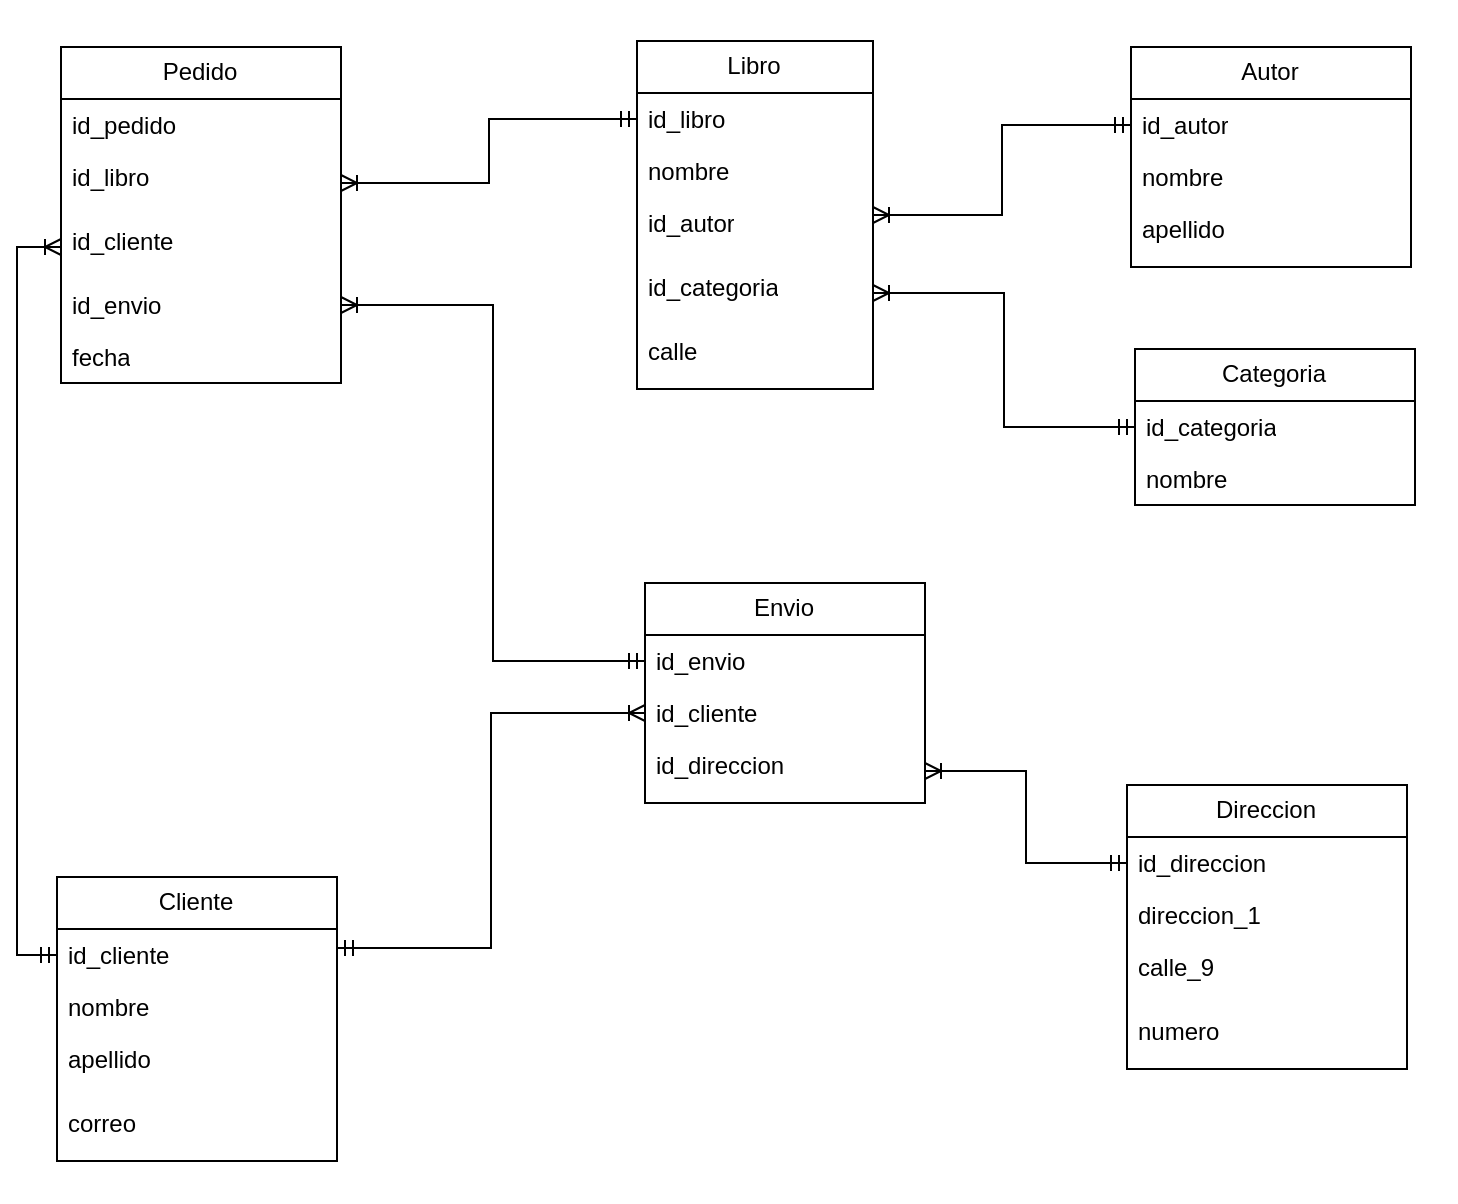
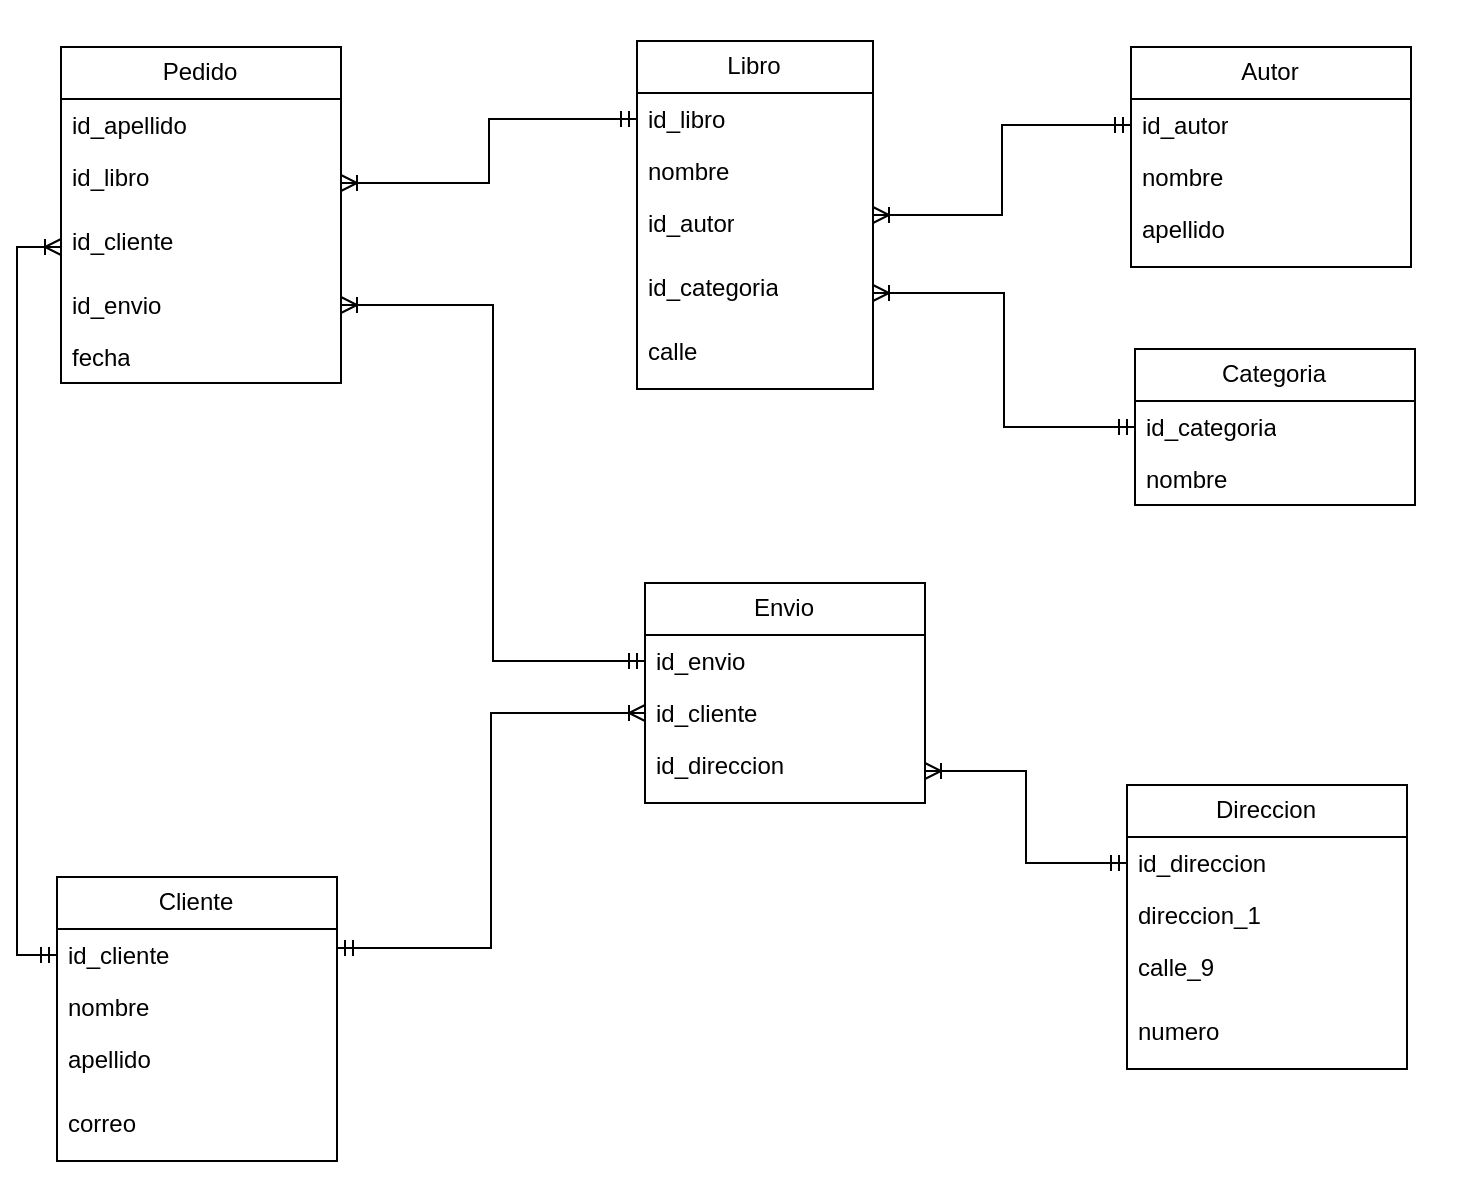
(127, 127) -> (134, 127)
